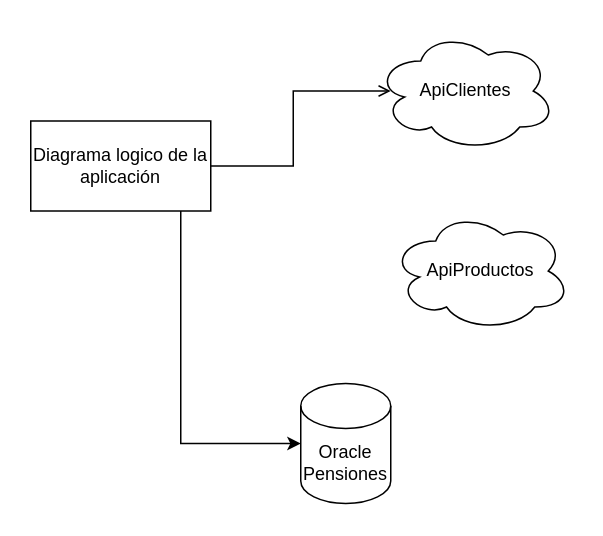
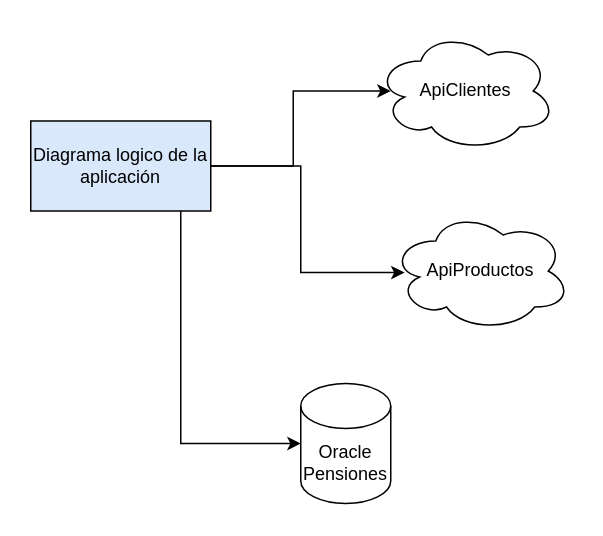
(381, 91) -> (379, 91)
(121, 166) -> (121, 166)
none -> (301, 262)
